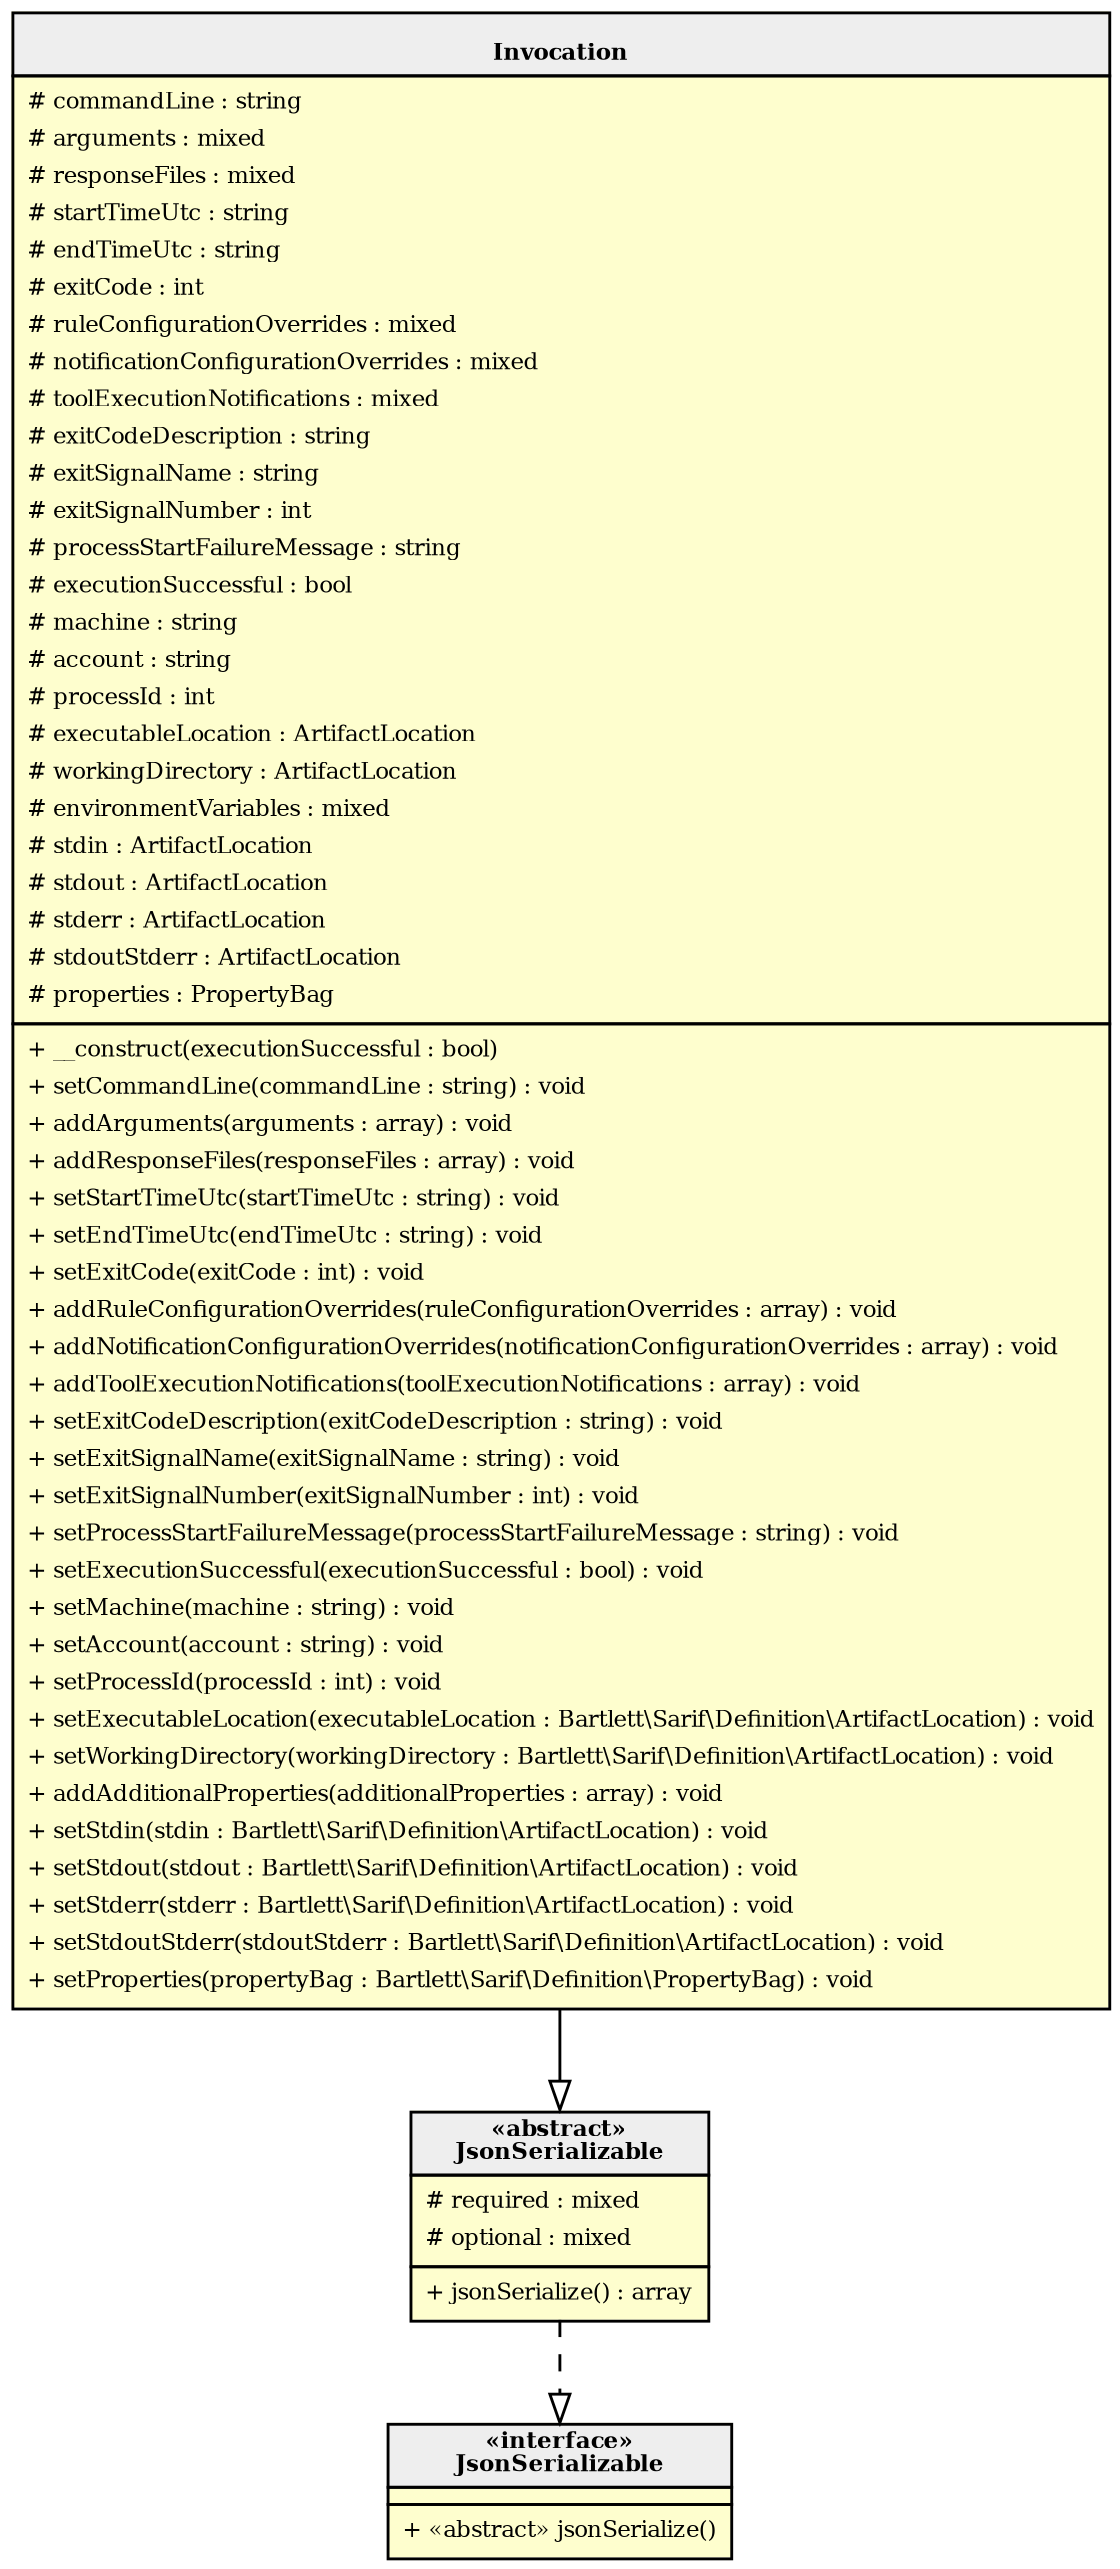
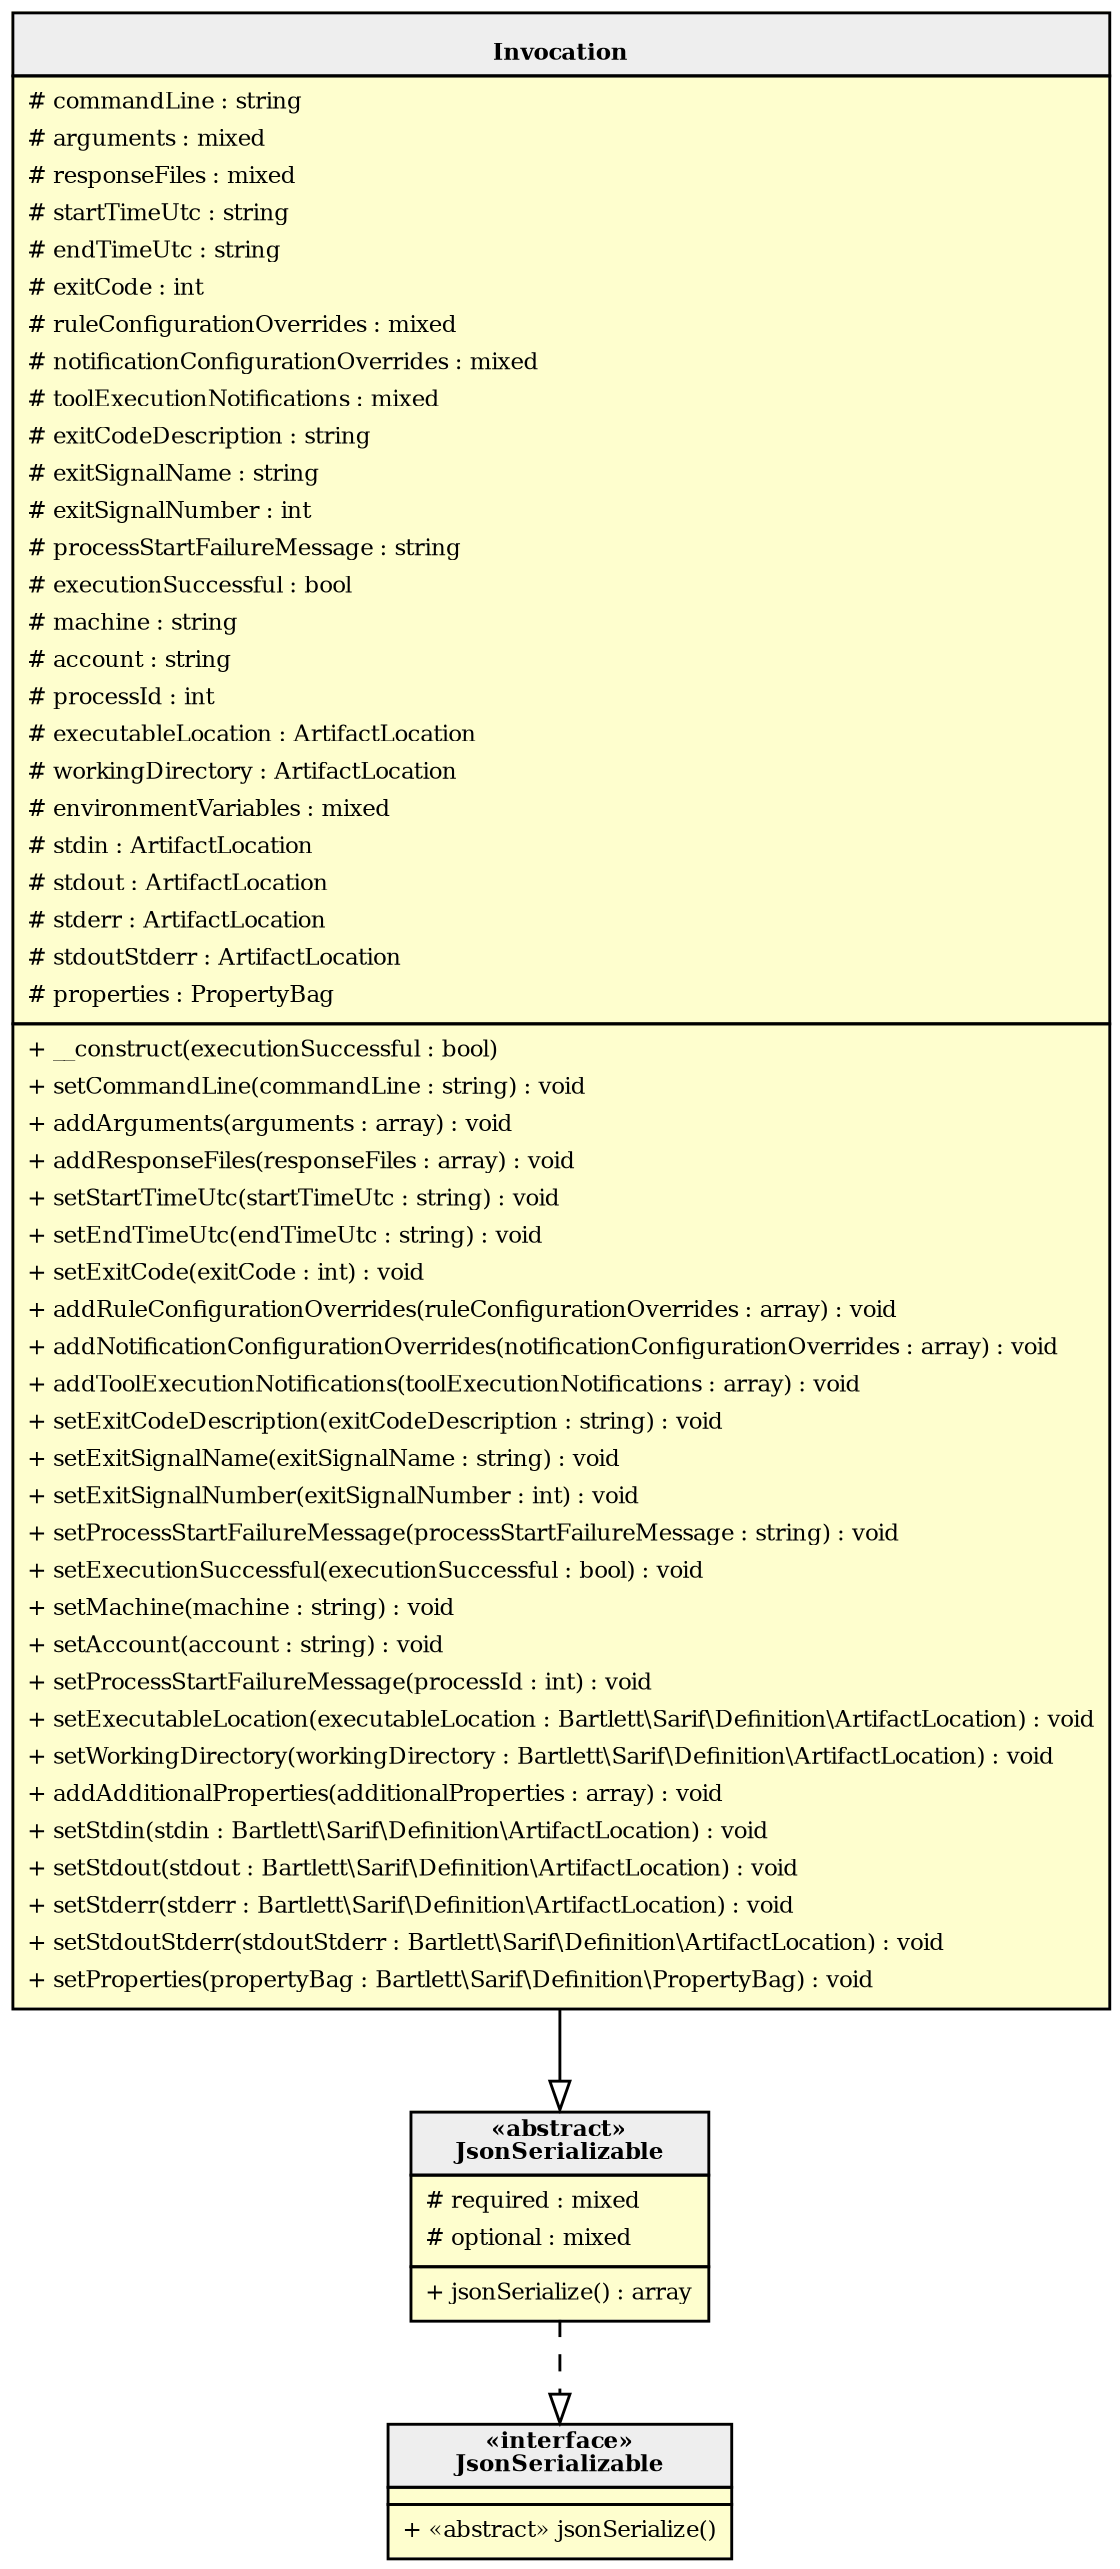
(235, 1683) -> (341, 1683)
